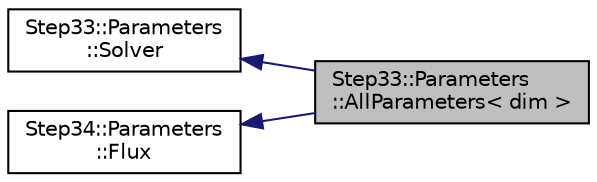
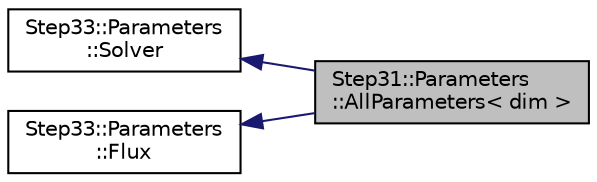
(452, 92) -> (452, 92)
(124, 142) -> (124, 142)
